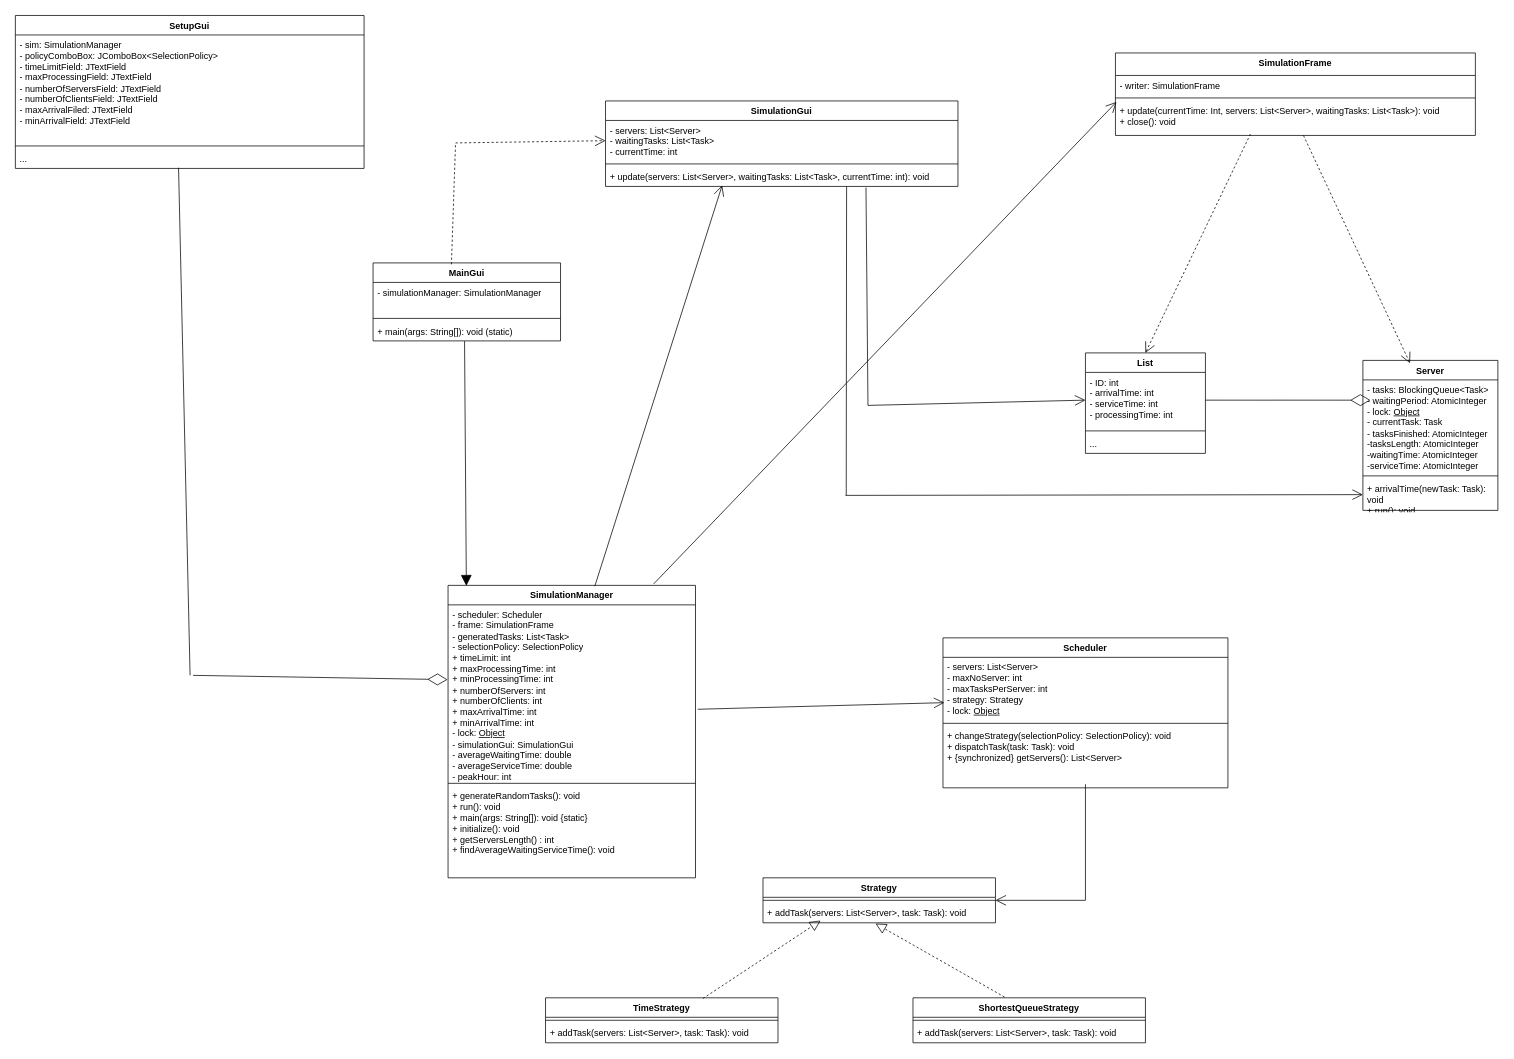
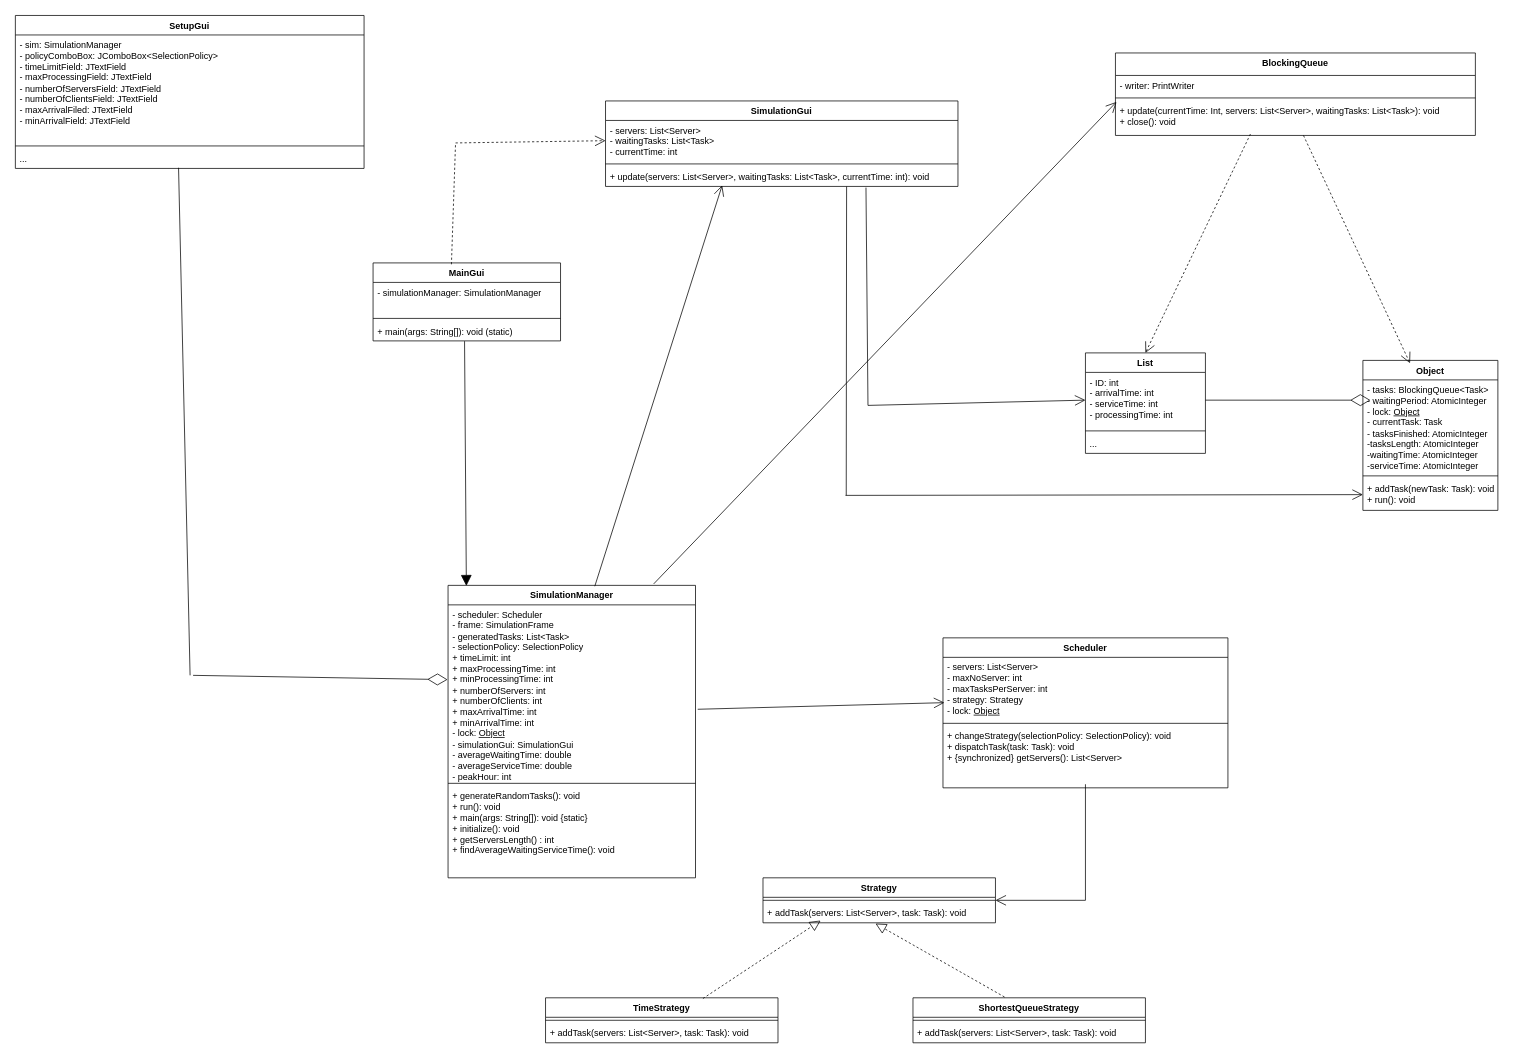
(1296, 64) -> (1296, 64)
(1175, 86) -> (1166, 86)
(1431, 371) -> (1431, 371)
(1431, 500) -> (1431, 500)
